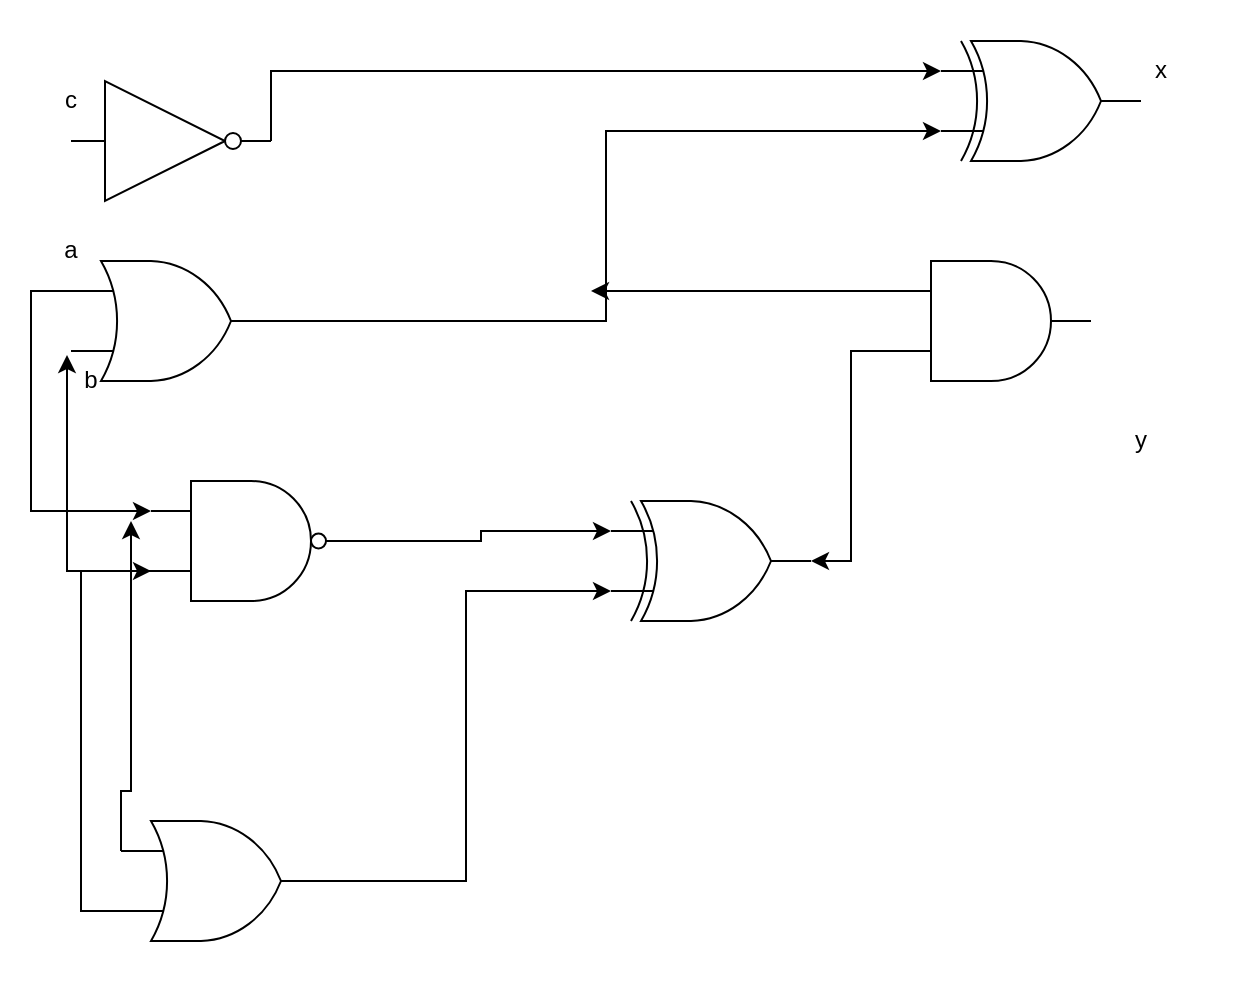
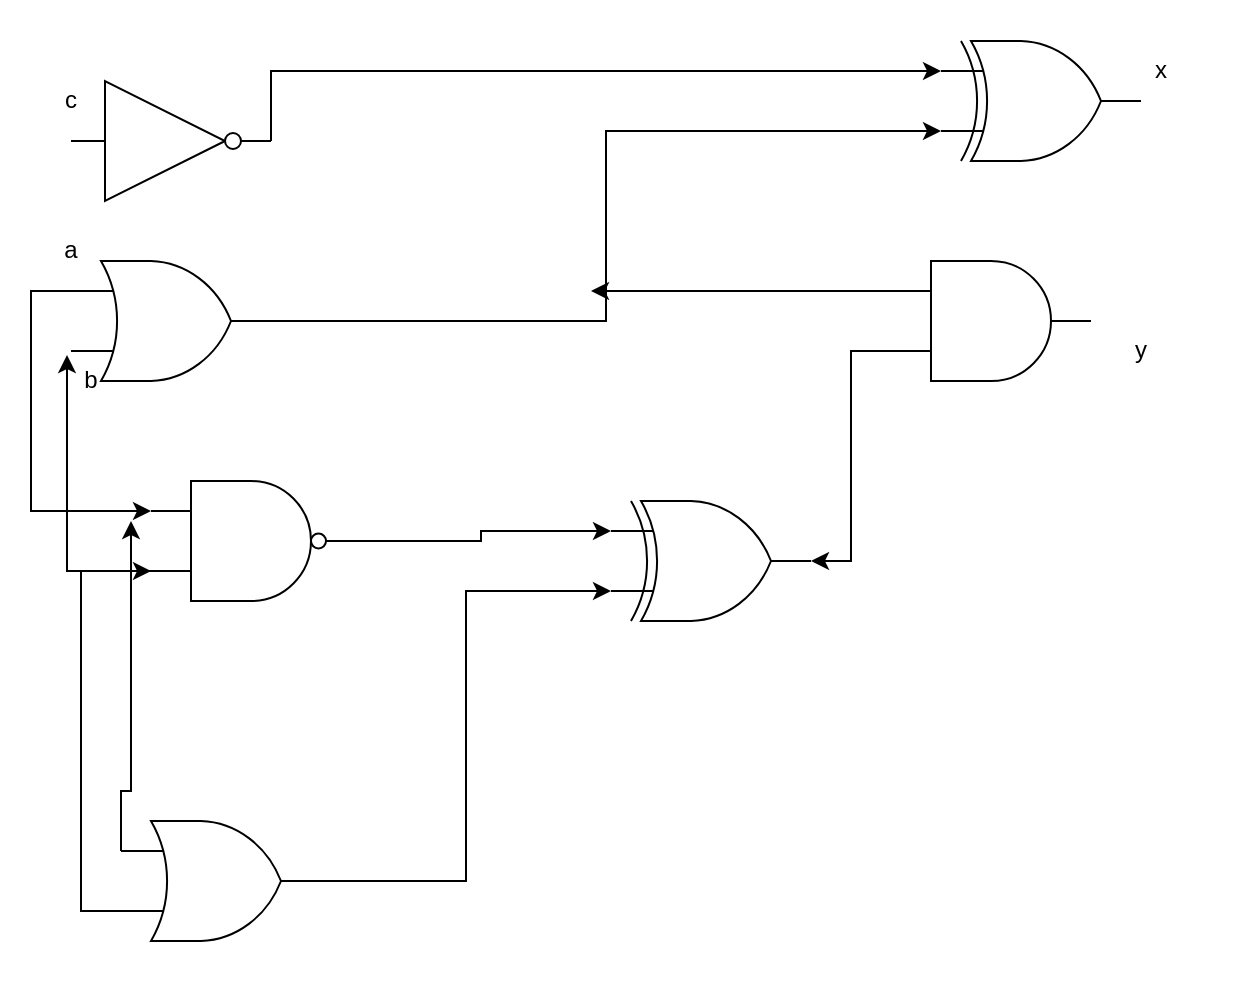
(1141, 441) -> (1141, 351)
